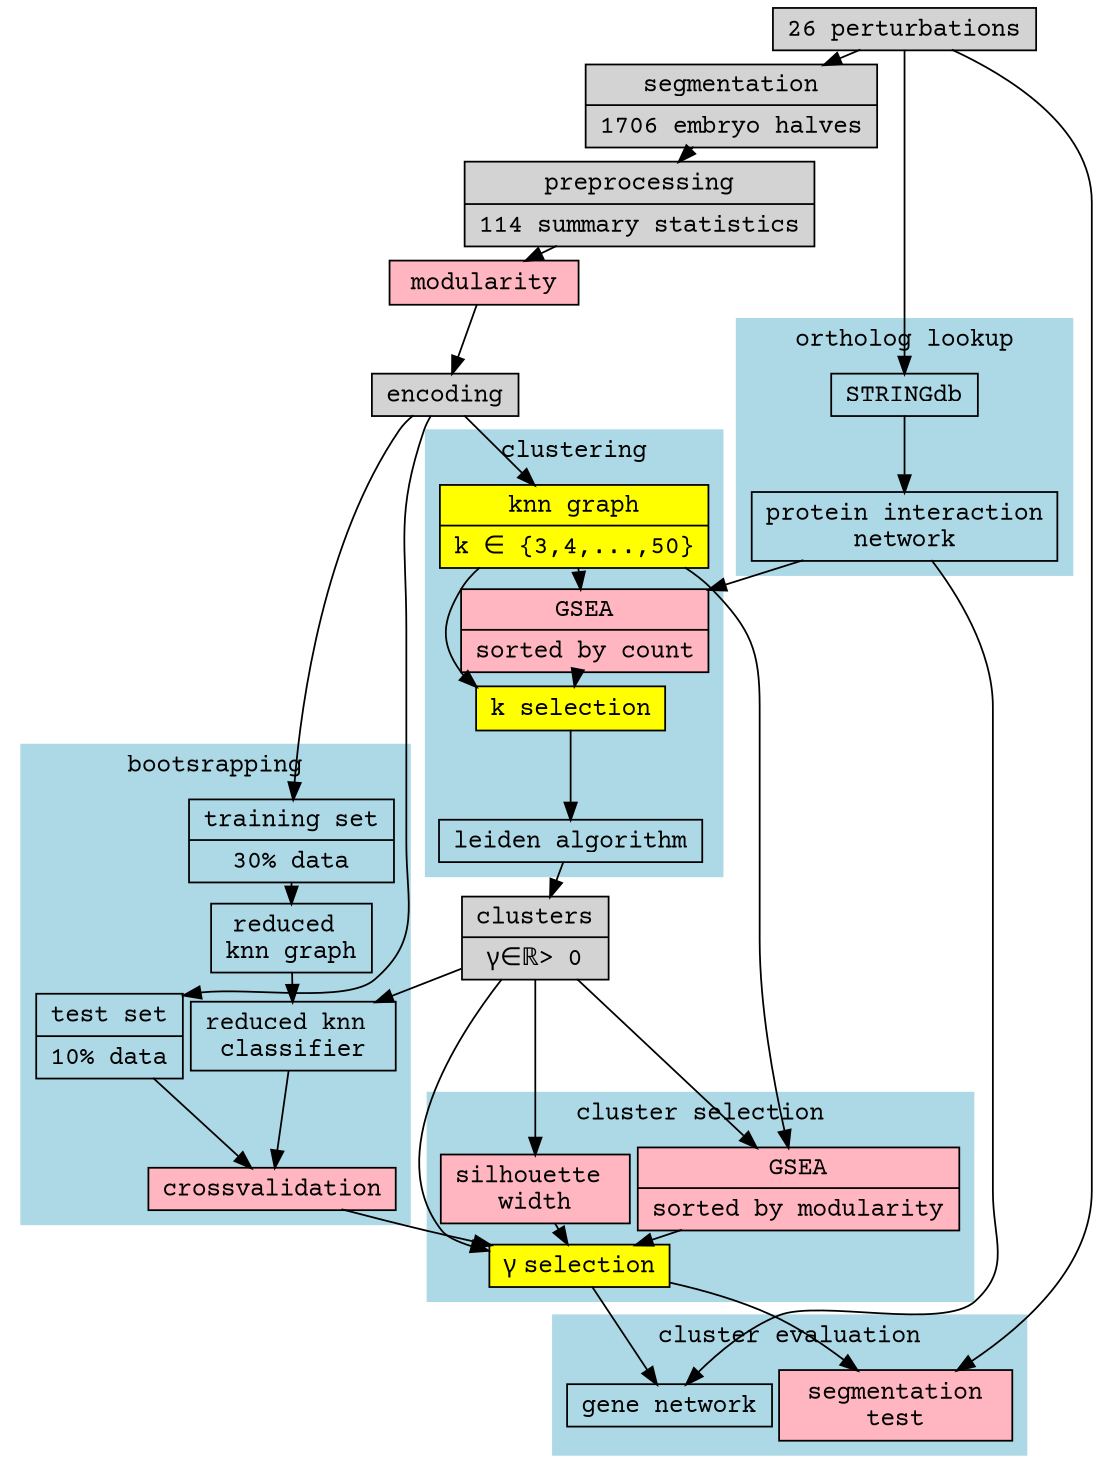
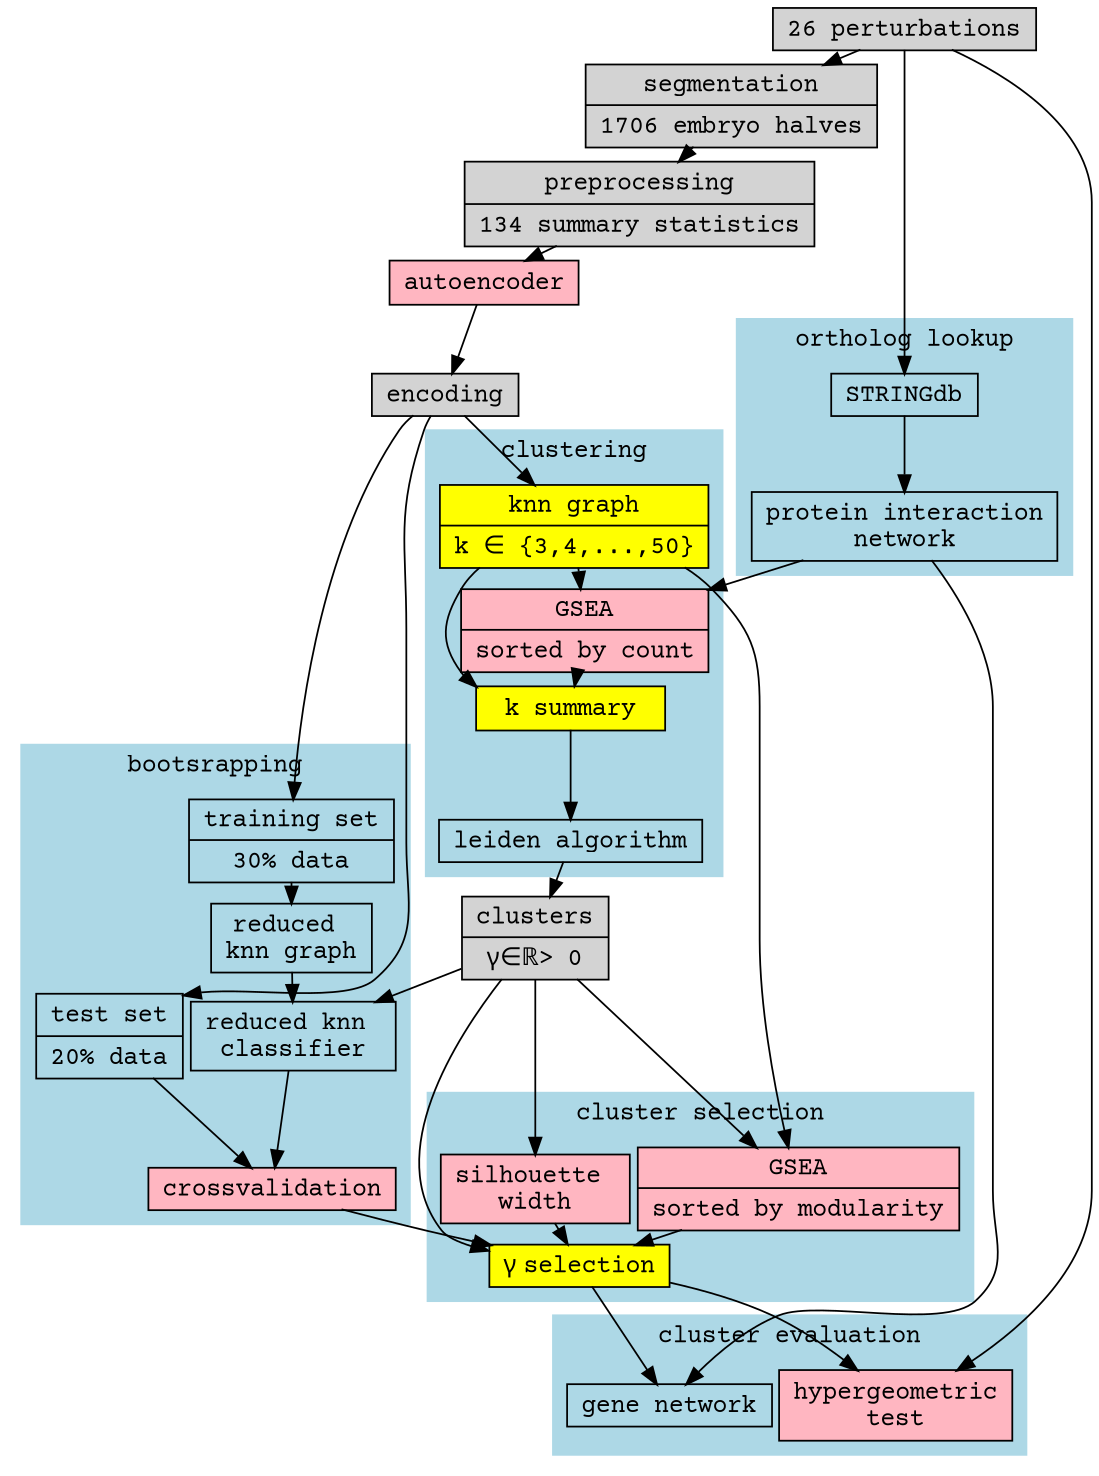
(640, 224) -> (640, 224)
(484, 283) -> (484, 283)
(571, 708) -> (571, 708)
(110, 1056) -> (110, 1056)
(896, 1405) -> (896, 1405)
